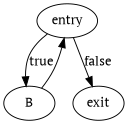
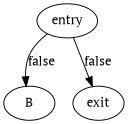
(42, 62) -> (42, 62)
(54, 69) -> none
